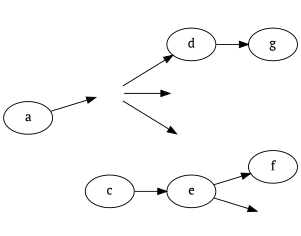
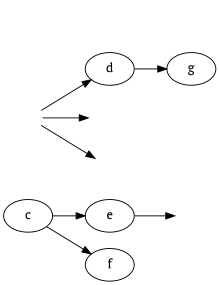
(28, 118) -> none
(228, 180) -> (65, 238)
